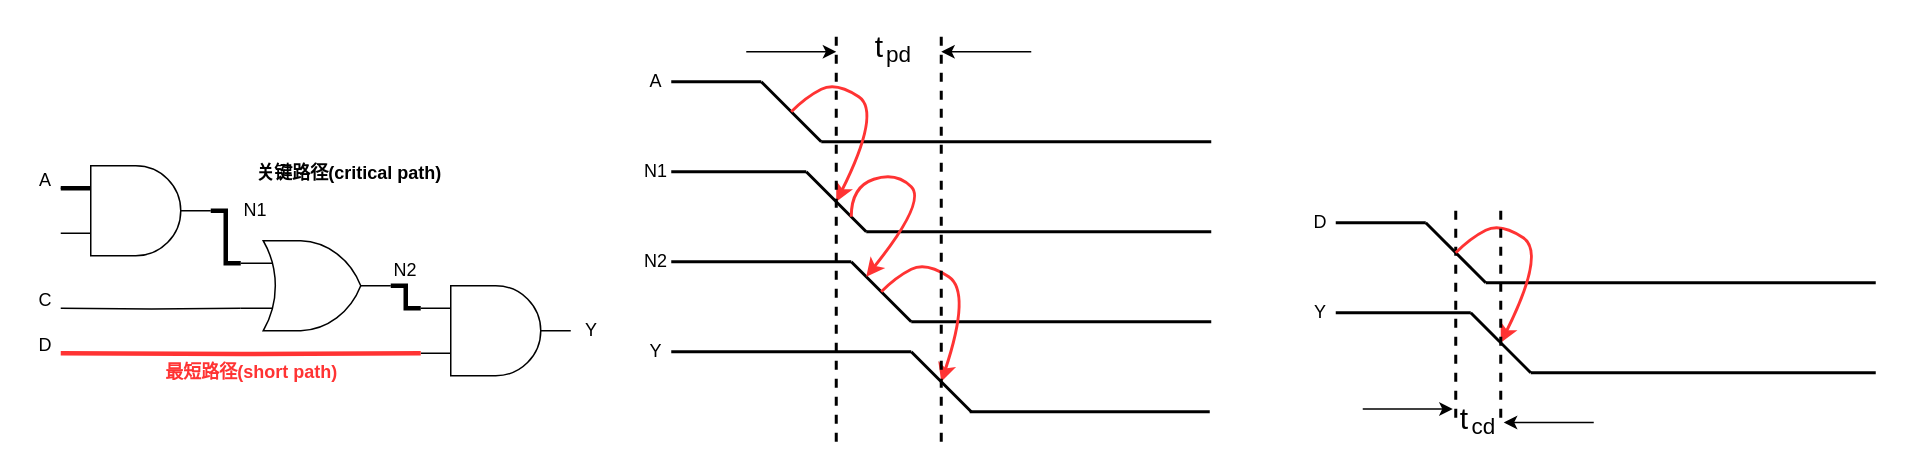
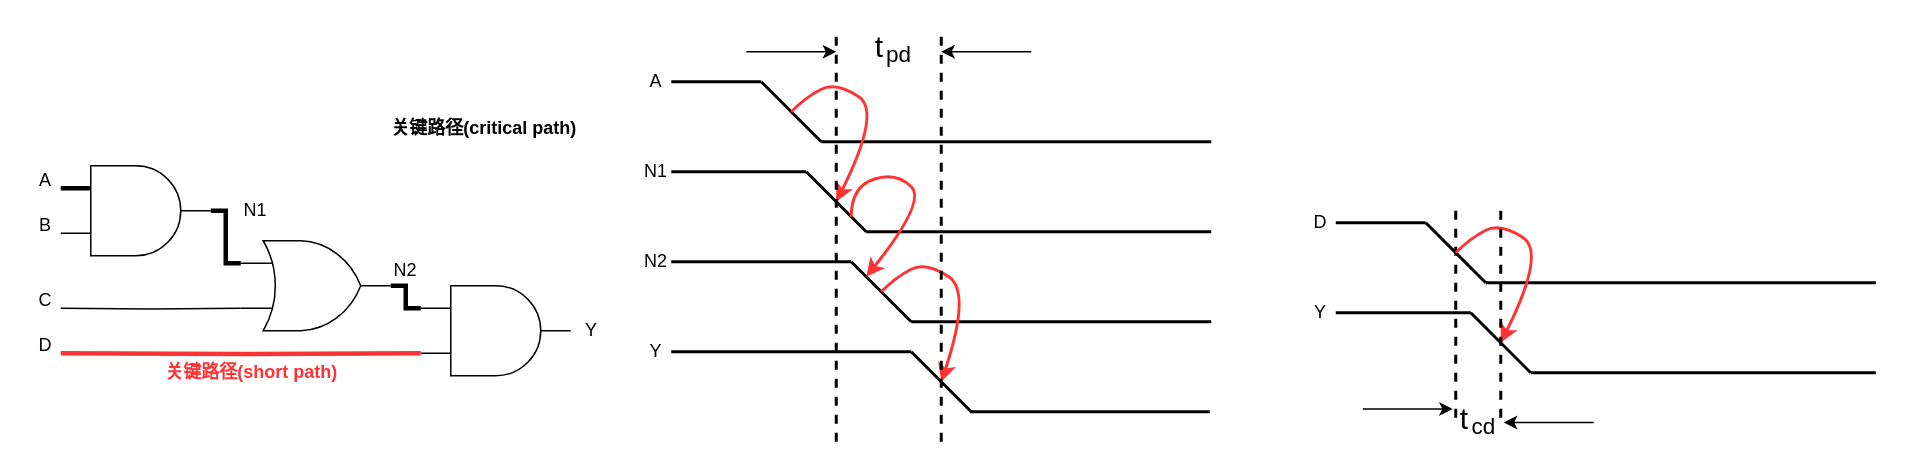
(350, 173) -> (485, 128)
none -> (46, 226)
(252, 373) -> (252, 373)
